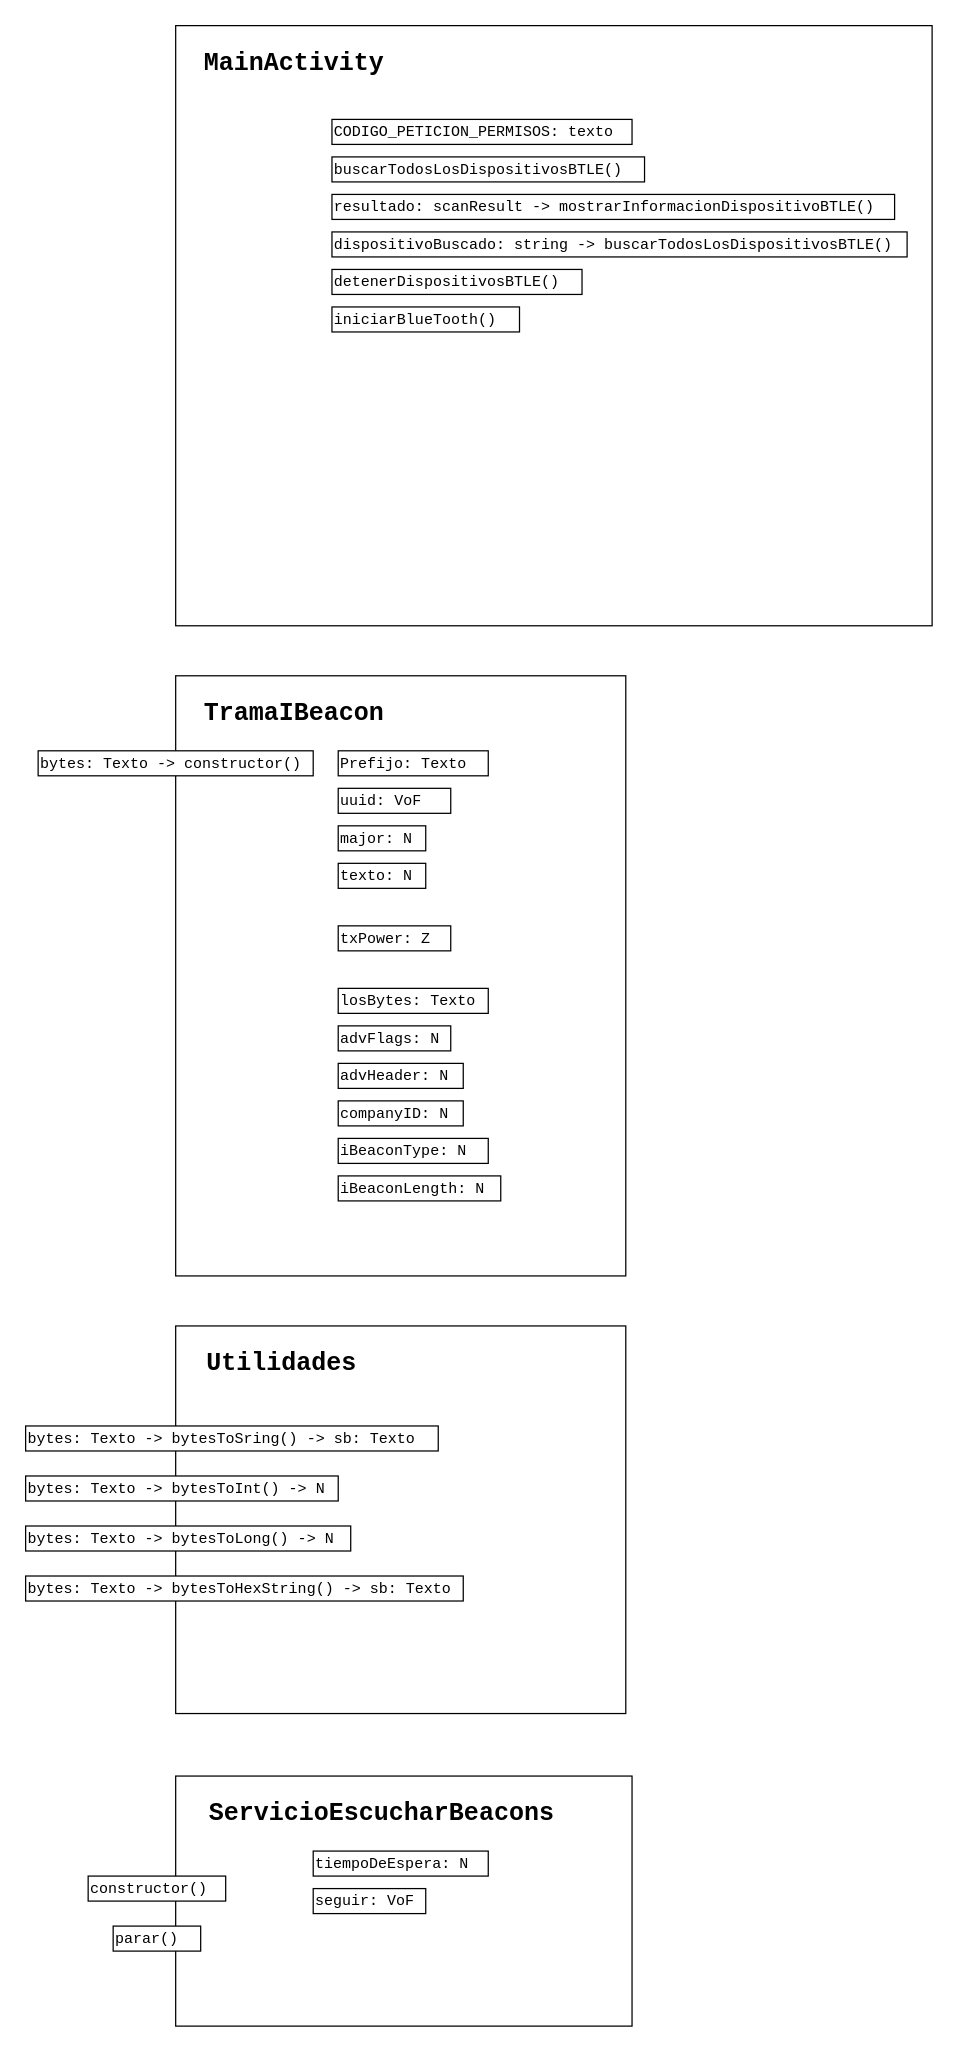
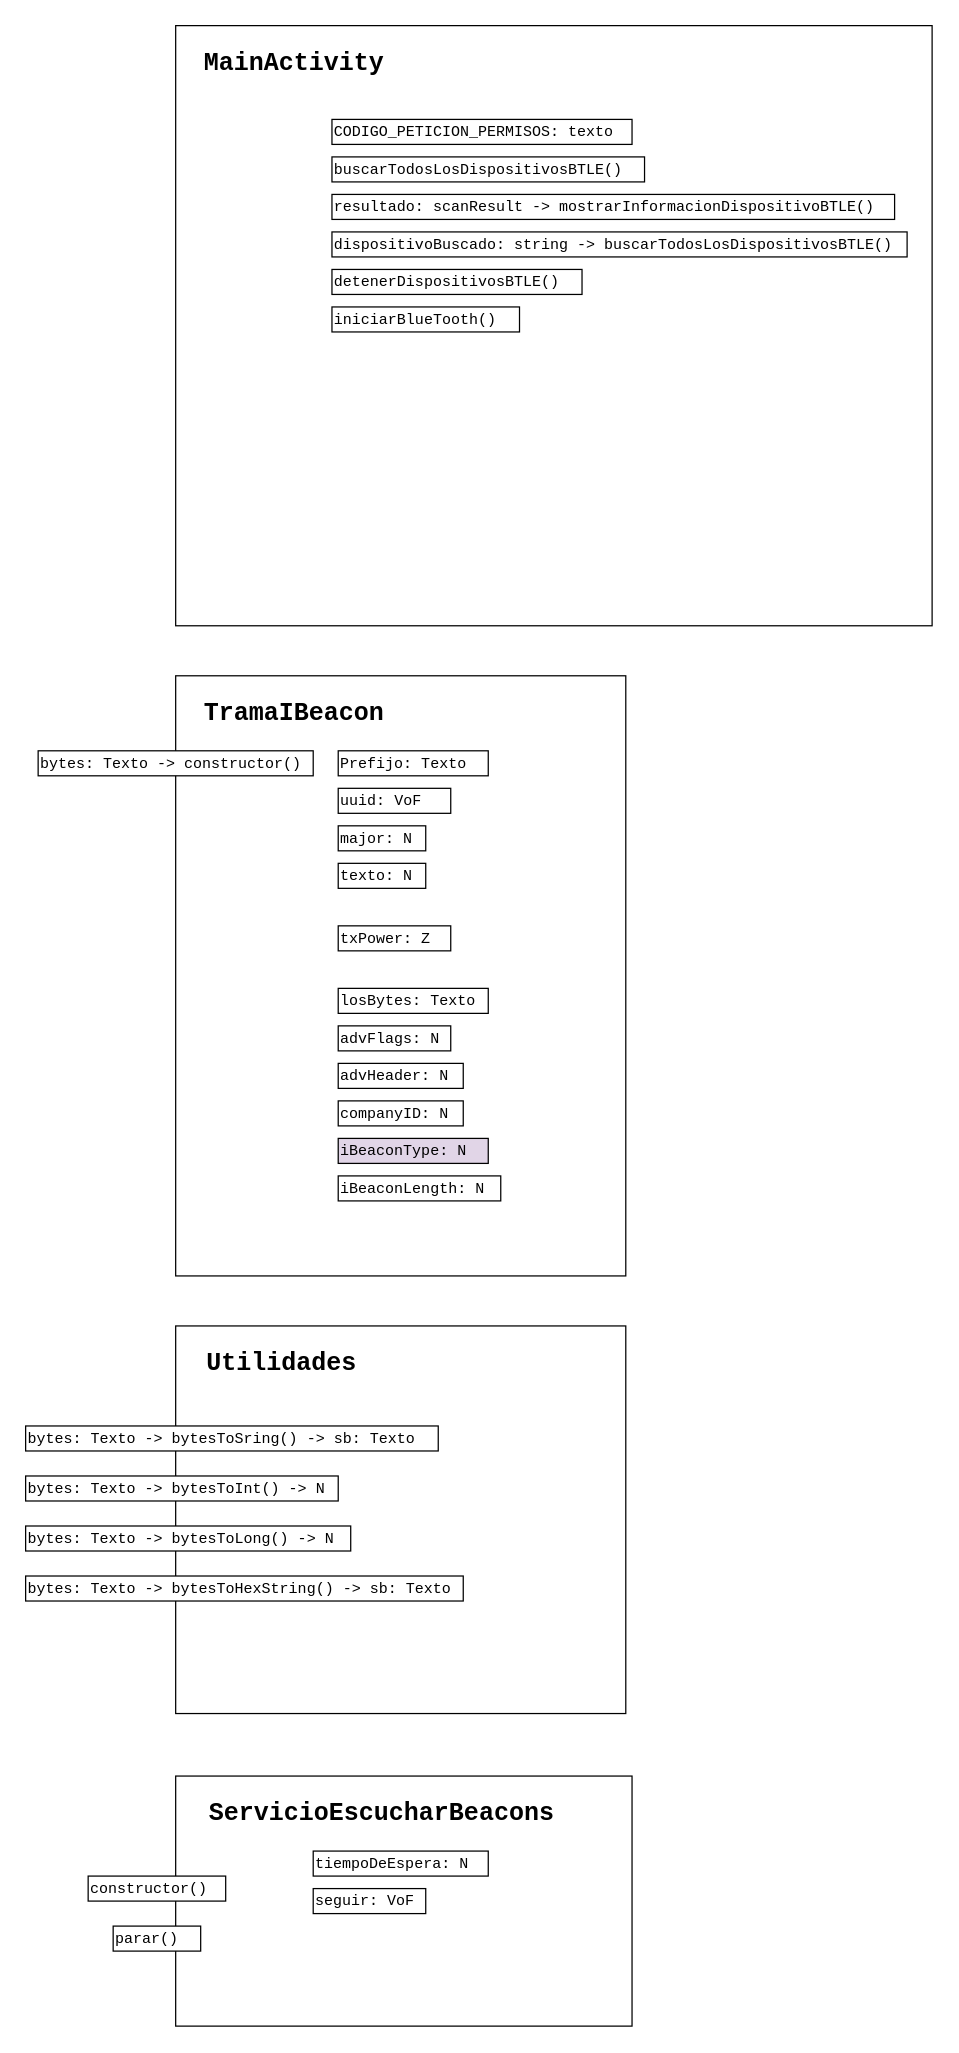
(413, 1151) -> (413, 1151)
